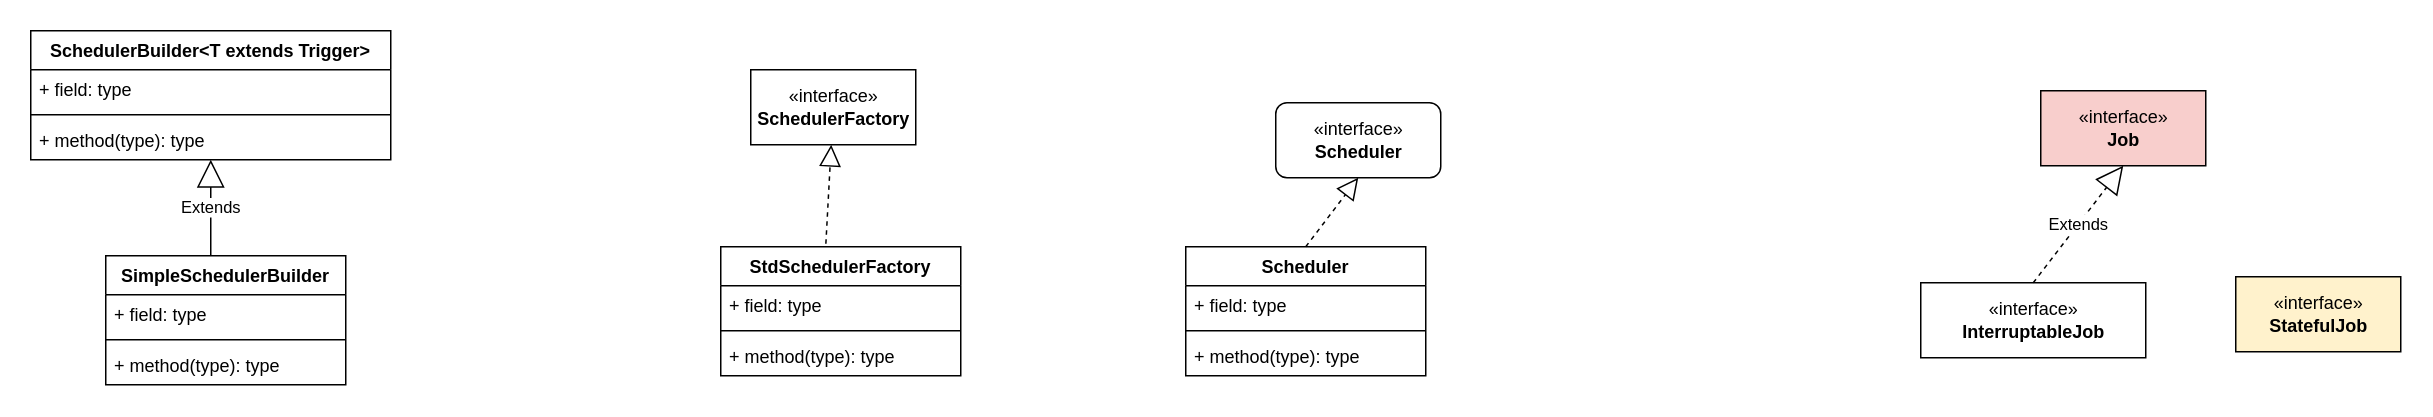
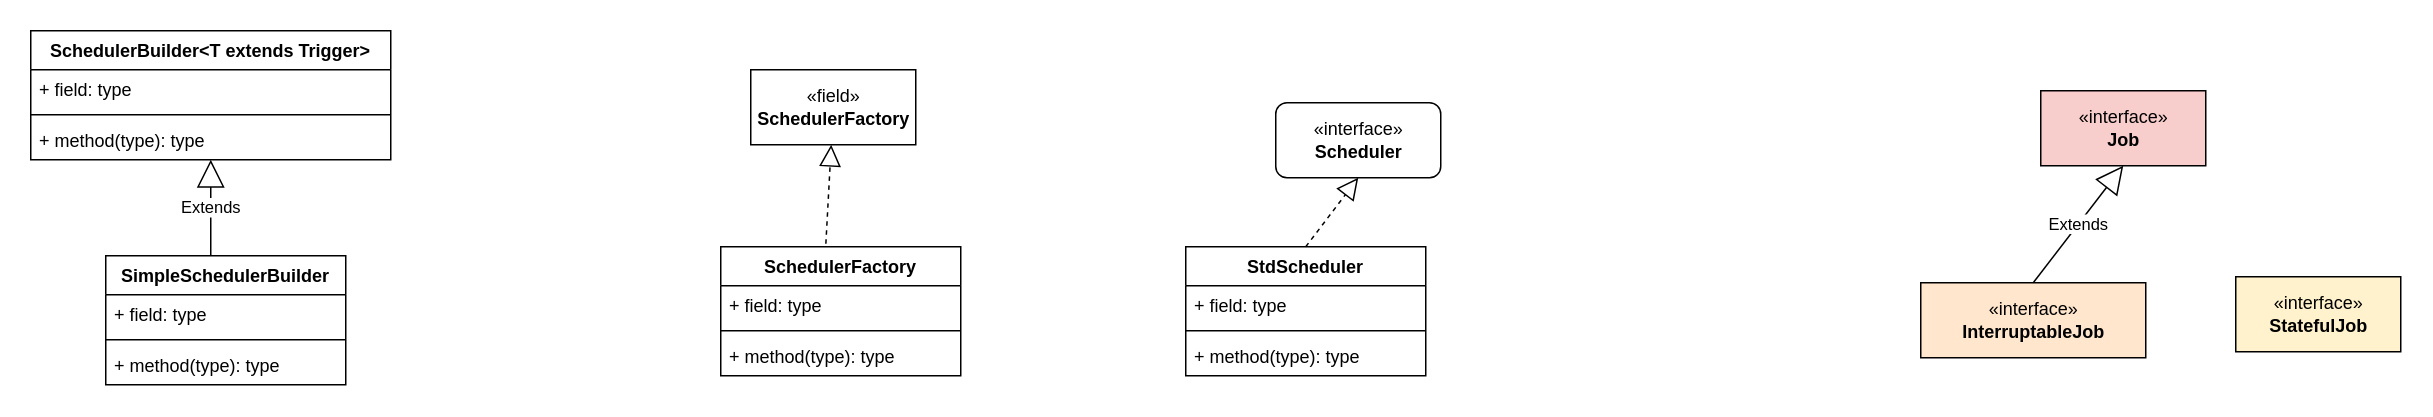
(834, 107) -> (834, 107)
(2053, 256) -> (2053, 256)
(840, 267) -> (840, 267)
(1305, 267) -> (1305, 267)
(2033, 320) -> (2033, 320)
